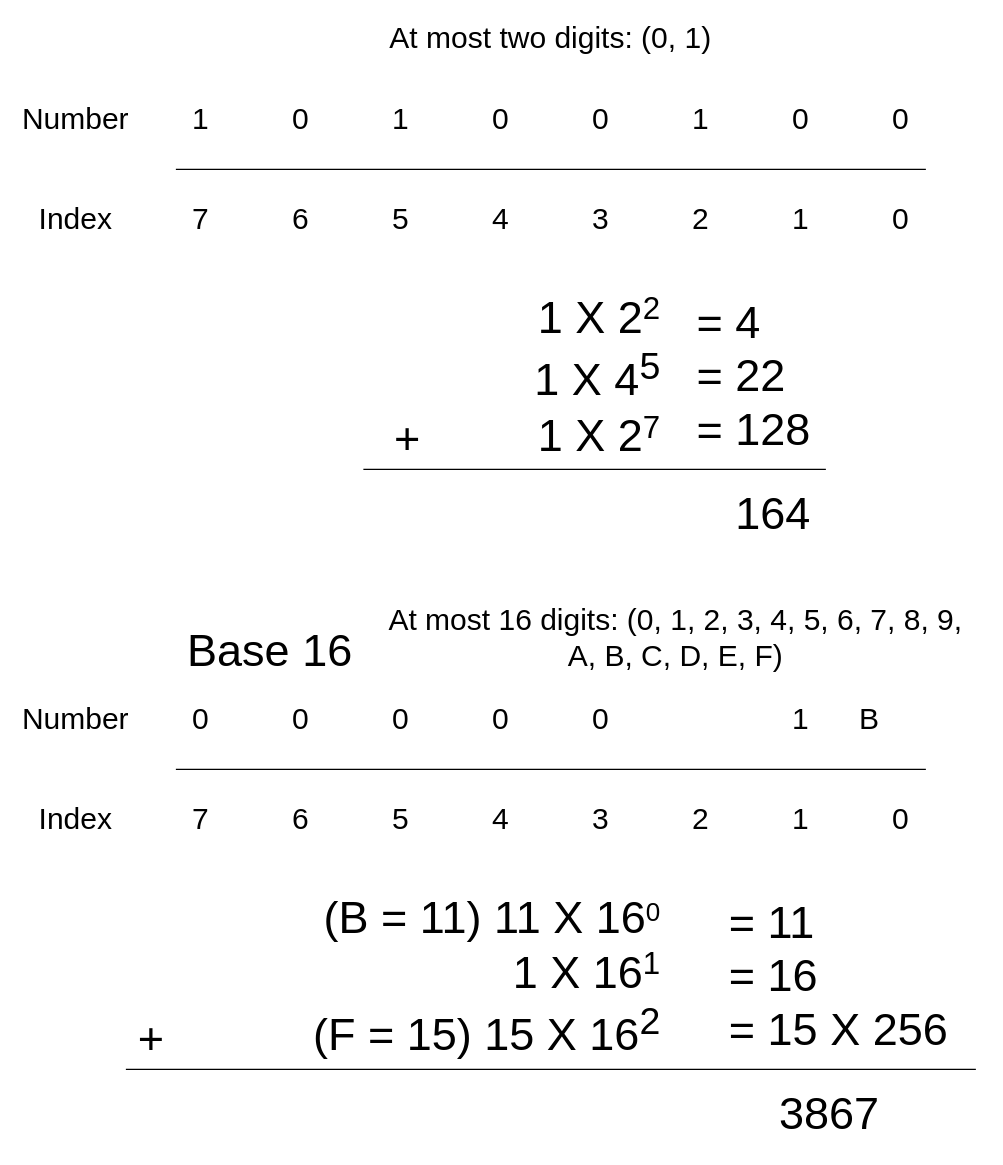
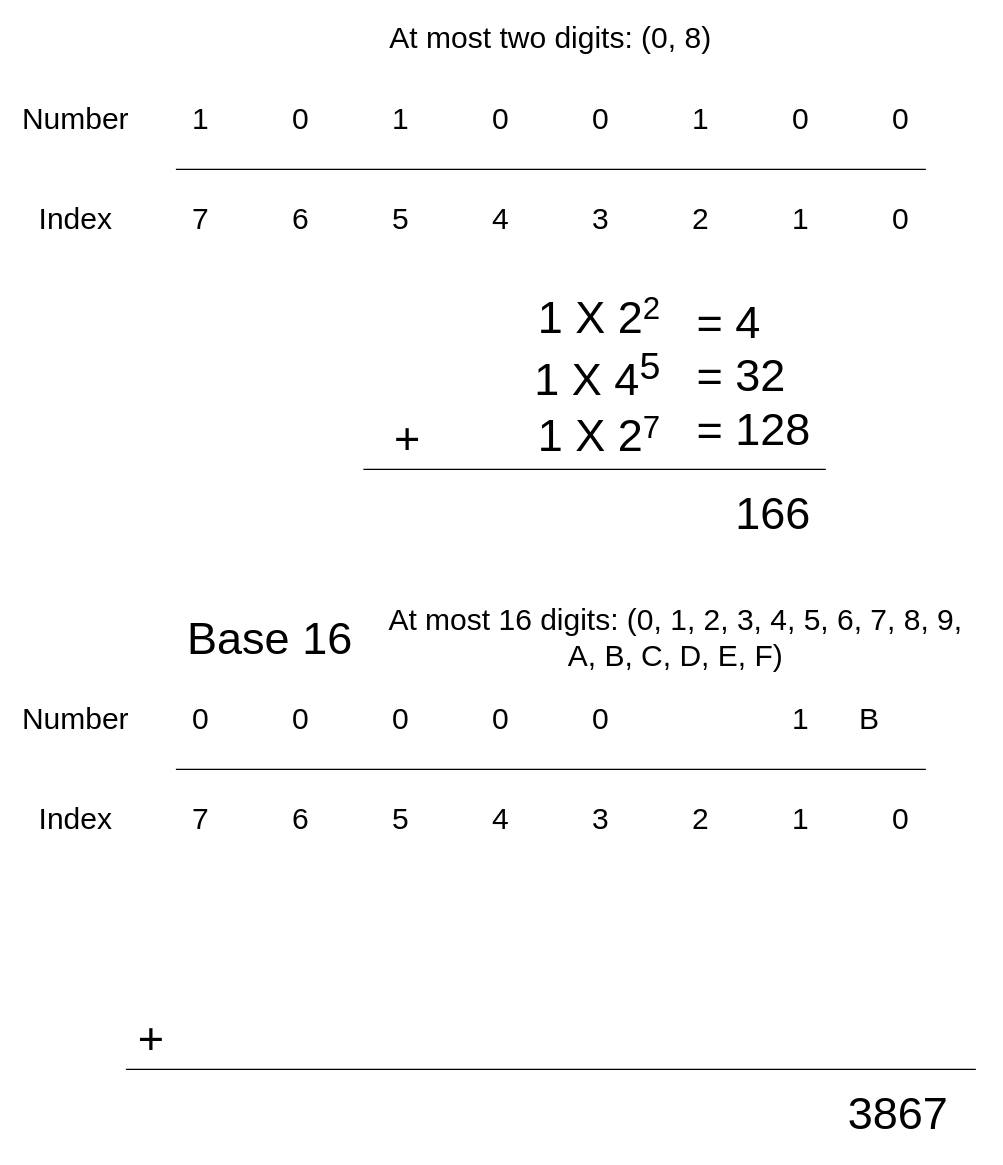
(551, 38) -> (551, 38)
(792, 376) -> (792, 376)
(798, 513) -> (798, 513)
(269, 651) -> (269, 638)
(482, 976) -> none
(819, 976) -> none
(763, 1113) -> (832, 1113)
